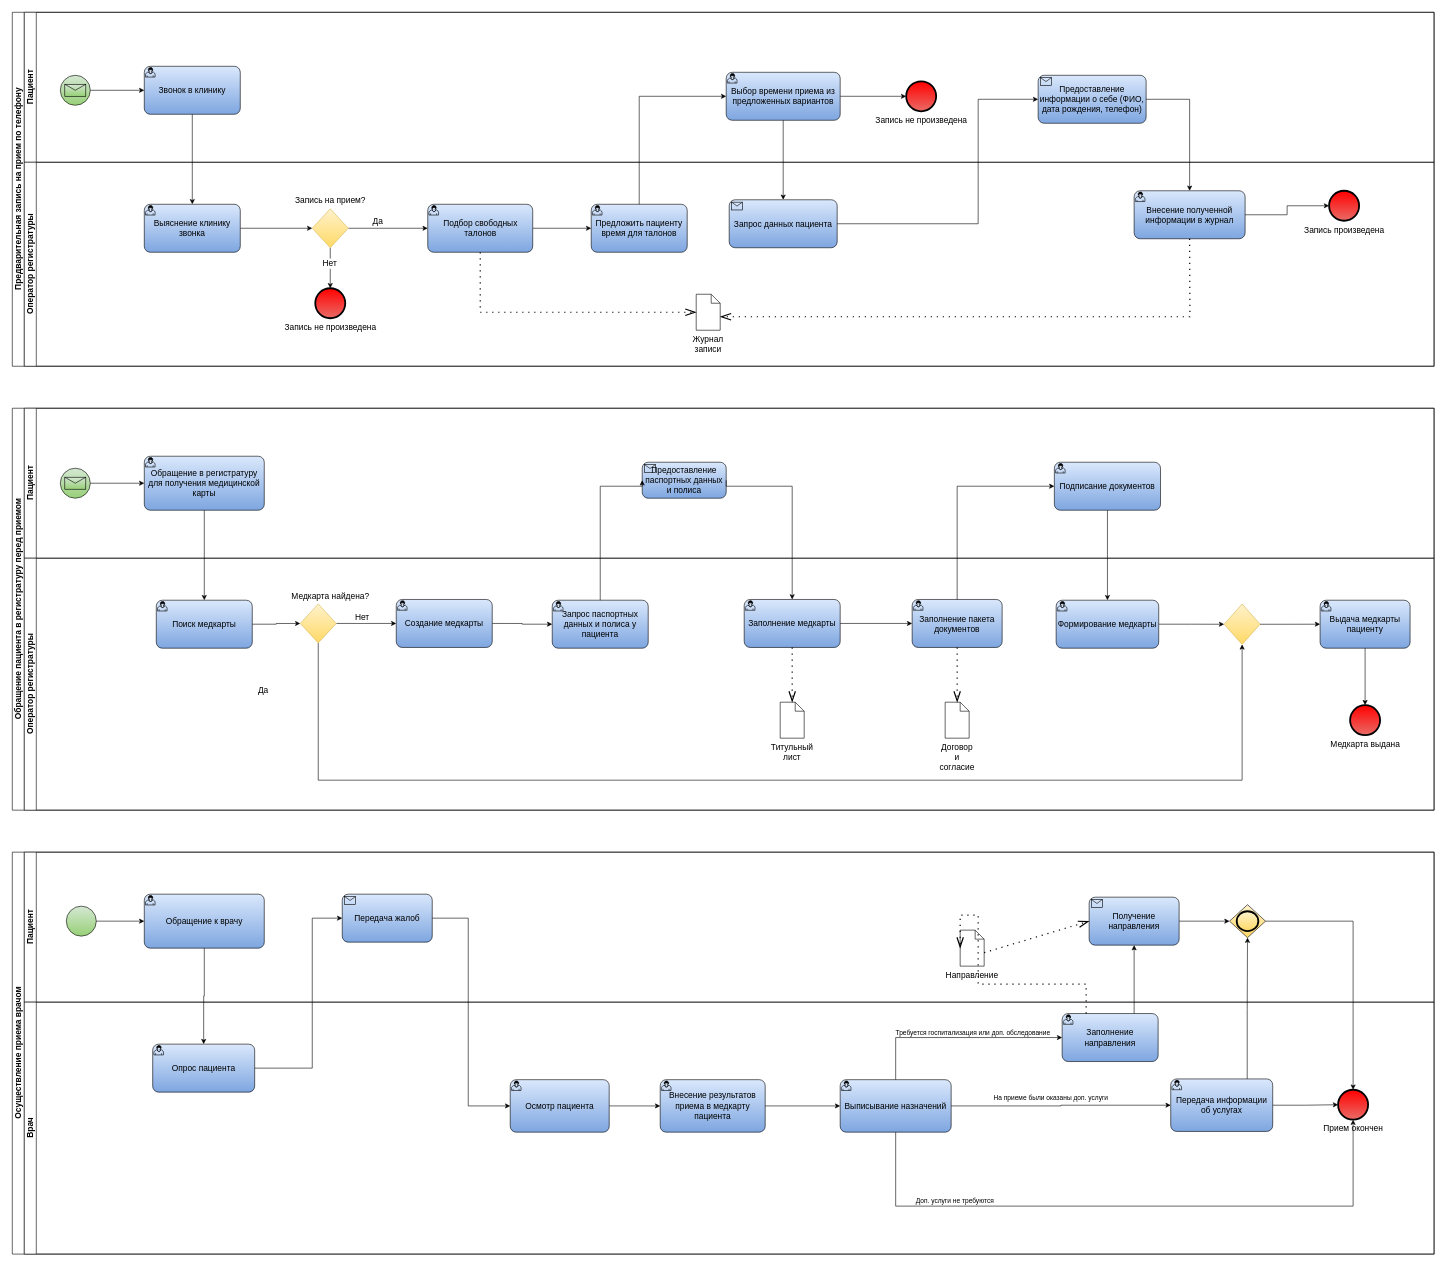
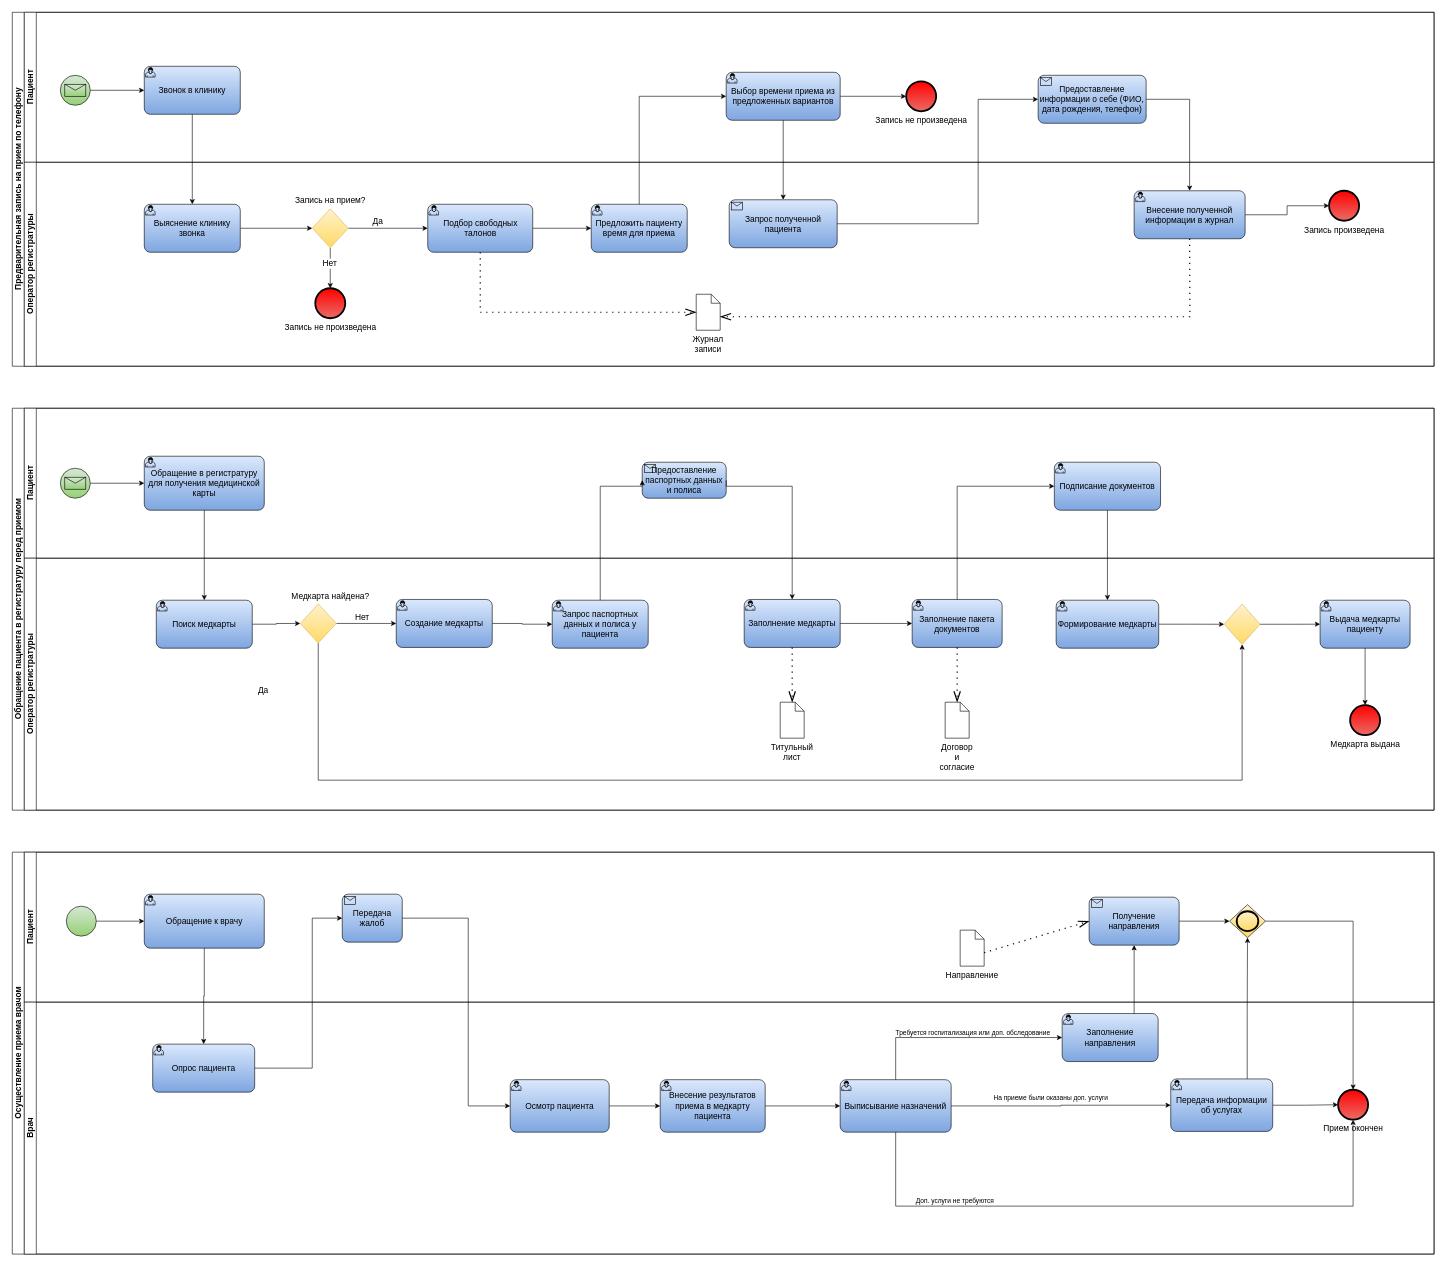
(783, 224) -> (783, 224)
(639, 228) -> (639, 228)
(387, 918) -> (372, 918)
(1044, 984) -> none
